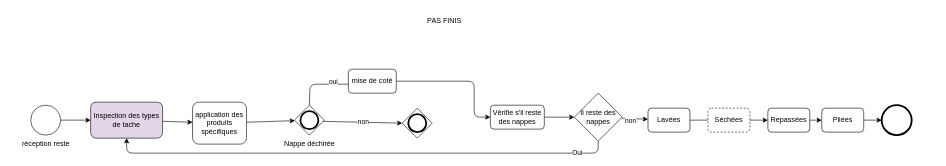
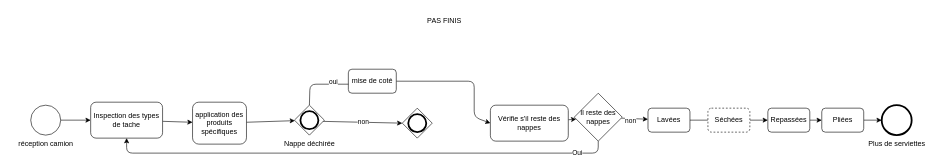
(518, 117) -> (530, 123)
(126, 120) -> (126, 120)
(46, 144) -> (46, 144)
none -> (897, 144)
